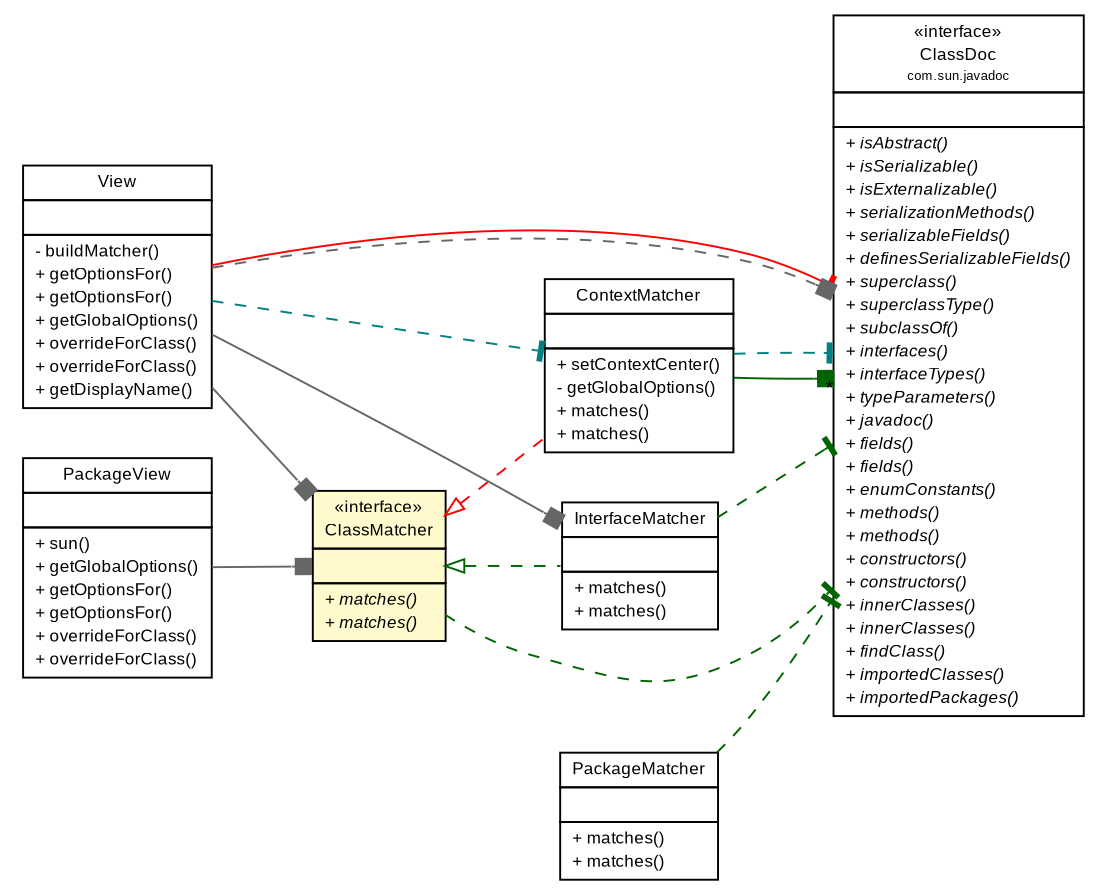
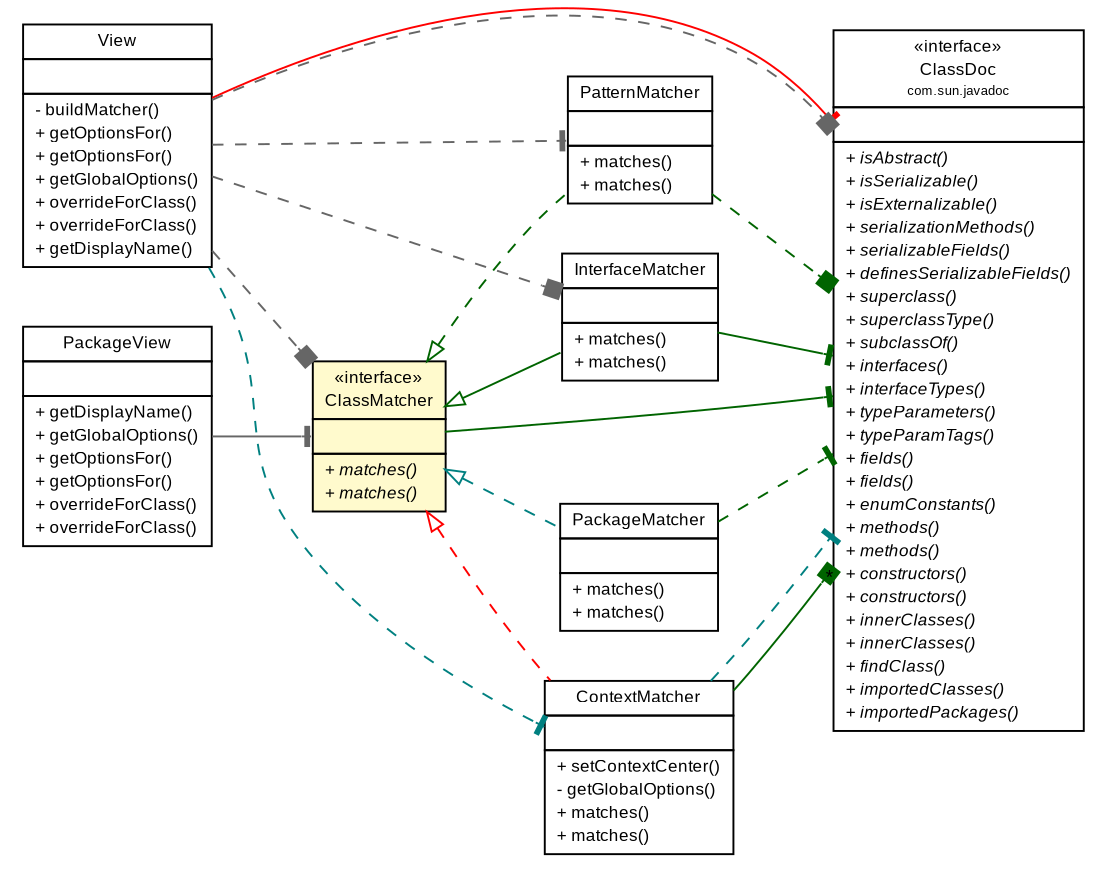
none -> (639, 140)
(890, 421) -> (920, 435)
(379, 422) -> (377, 231)
(255, 434) -> (255, 299)
(771, 483) -> (770, 343)
none -> (511, 503)
(64, 544) -> (115, 412)
(513, 566) -> (512, 375)
(252, 567) -> (243, 436)
(642, 681) -> (634, 416)
